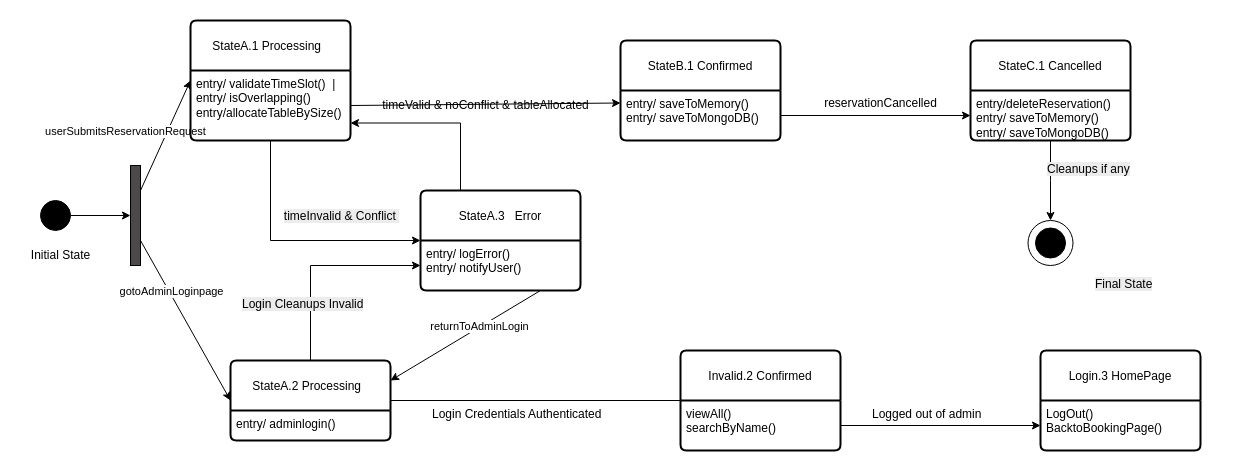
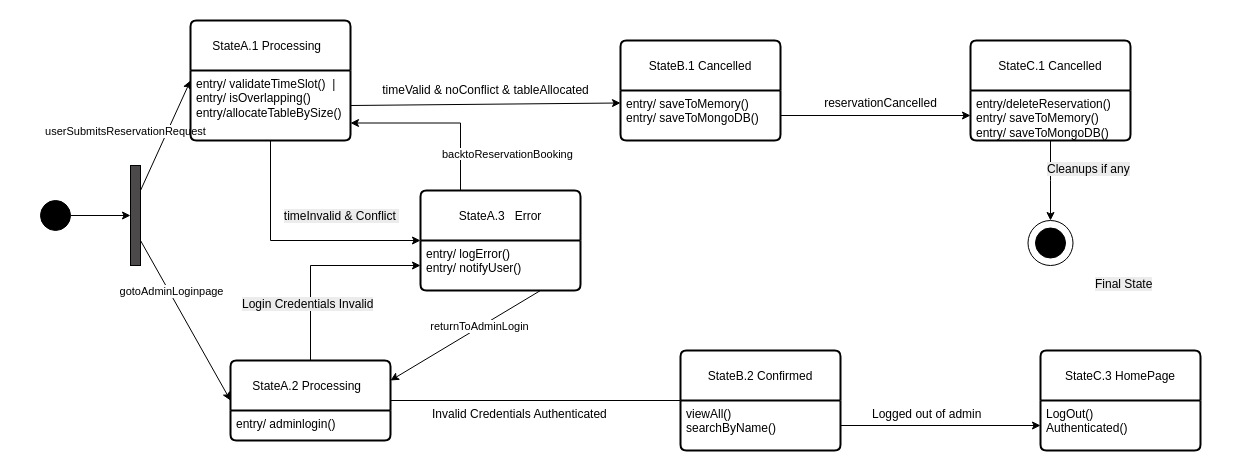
(701, 66) -> (701, 66)
(486, 106) -> (486, 91)
none -> (506, 161)
(61, 256) -> none
(307, 305) -> (316, 305)
(761, 376) -> (761, 376)
(1121, 376) -> (1121, 376)
(527, 415) -> (532, 415)
(1109, 422) -> (1095, 422)
